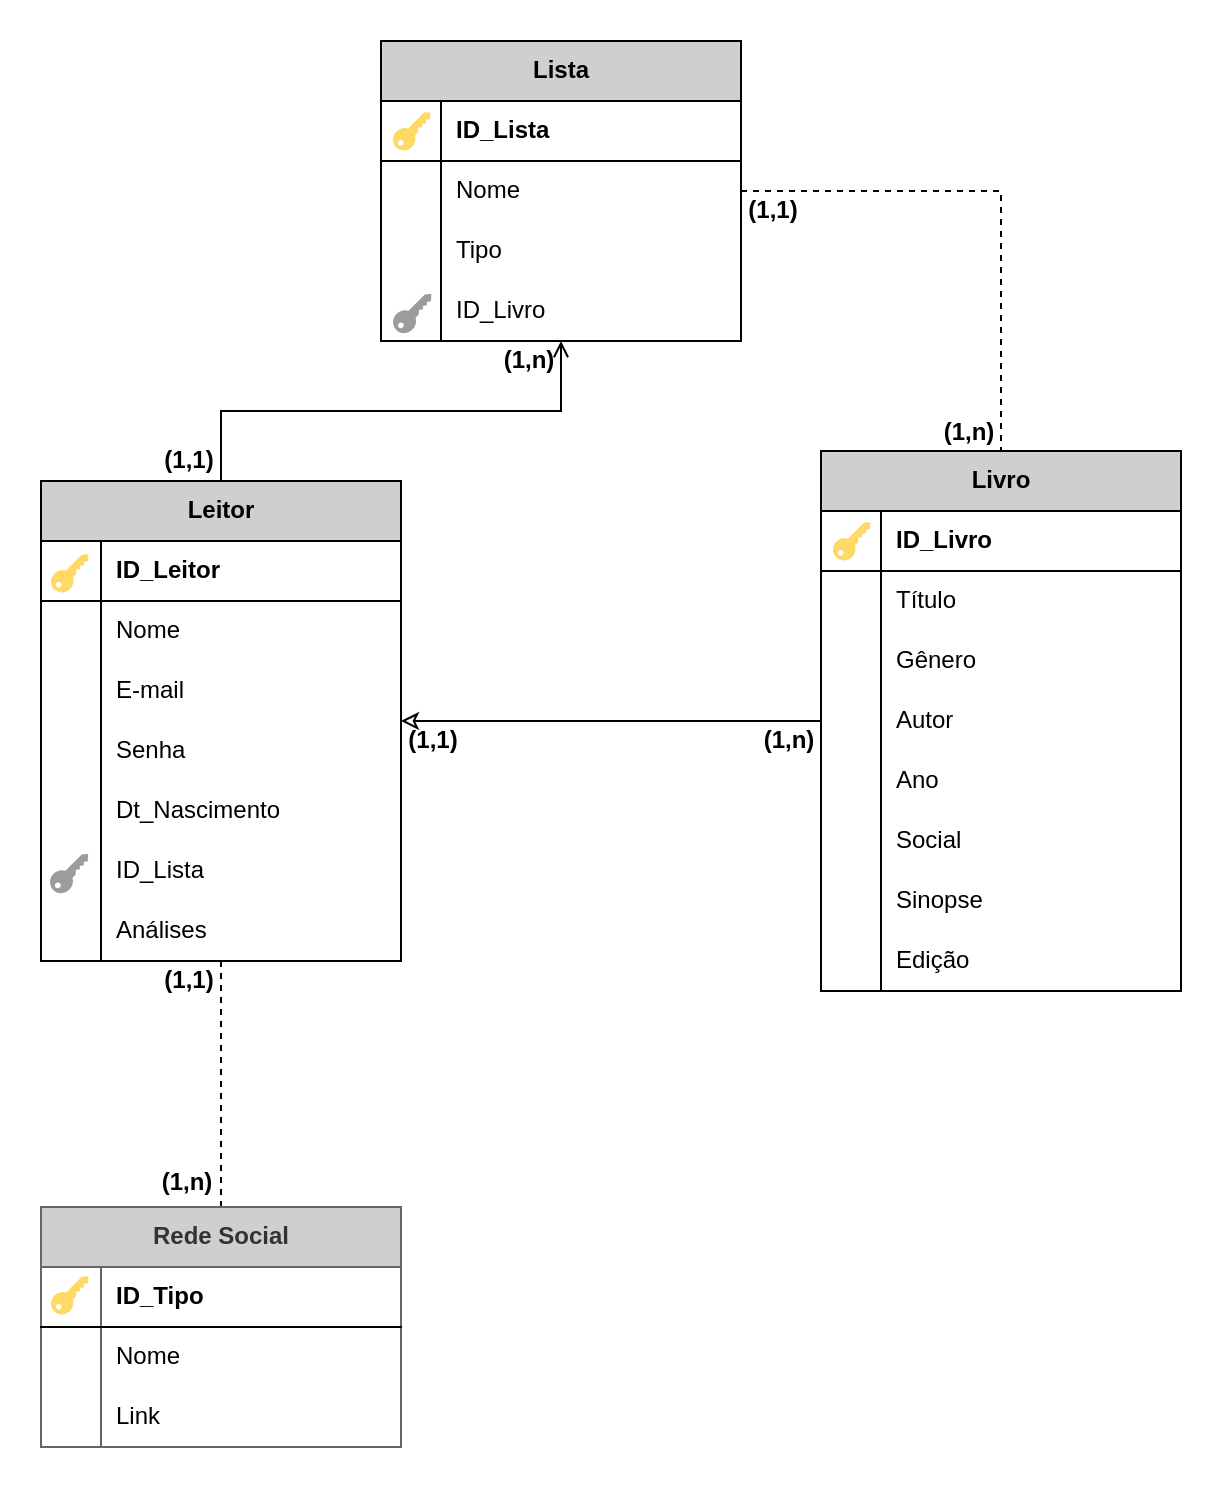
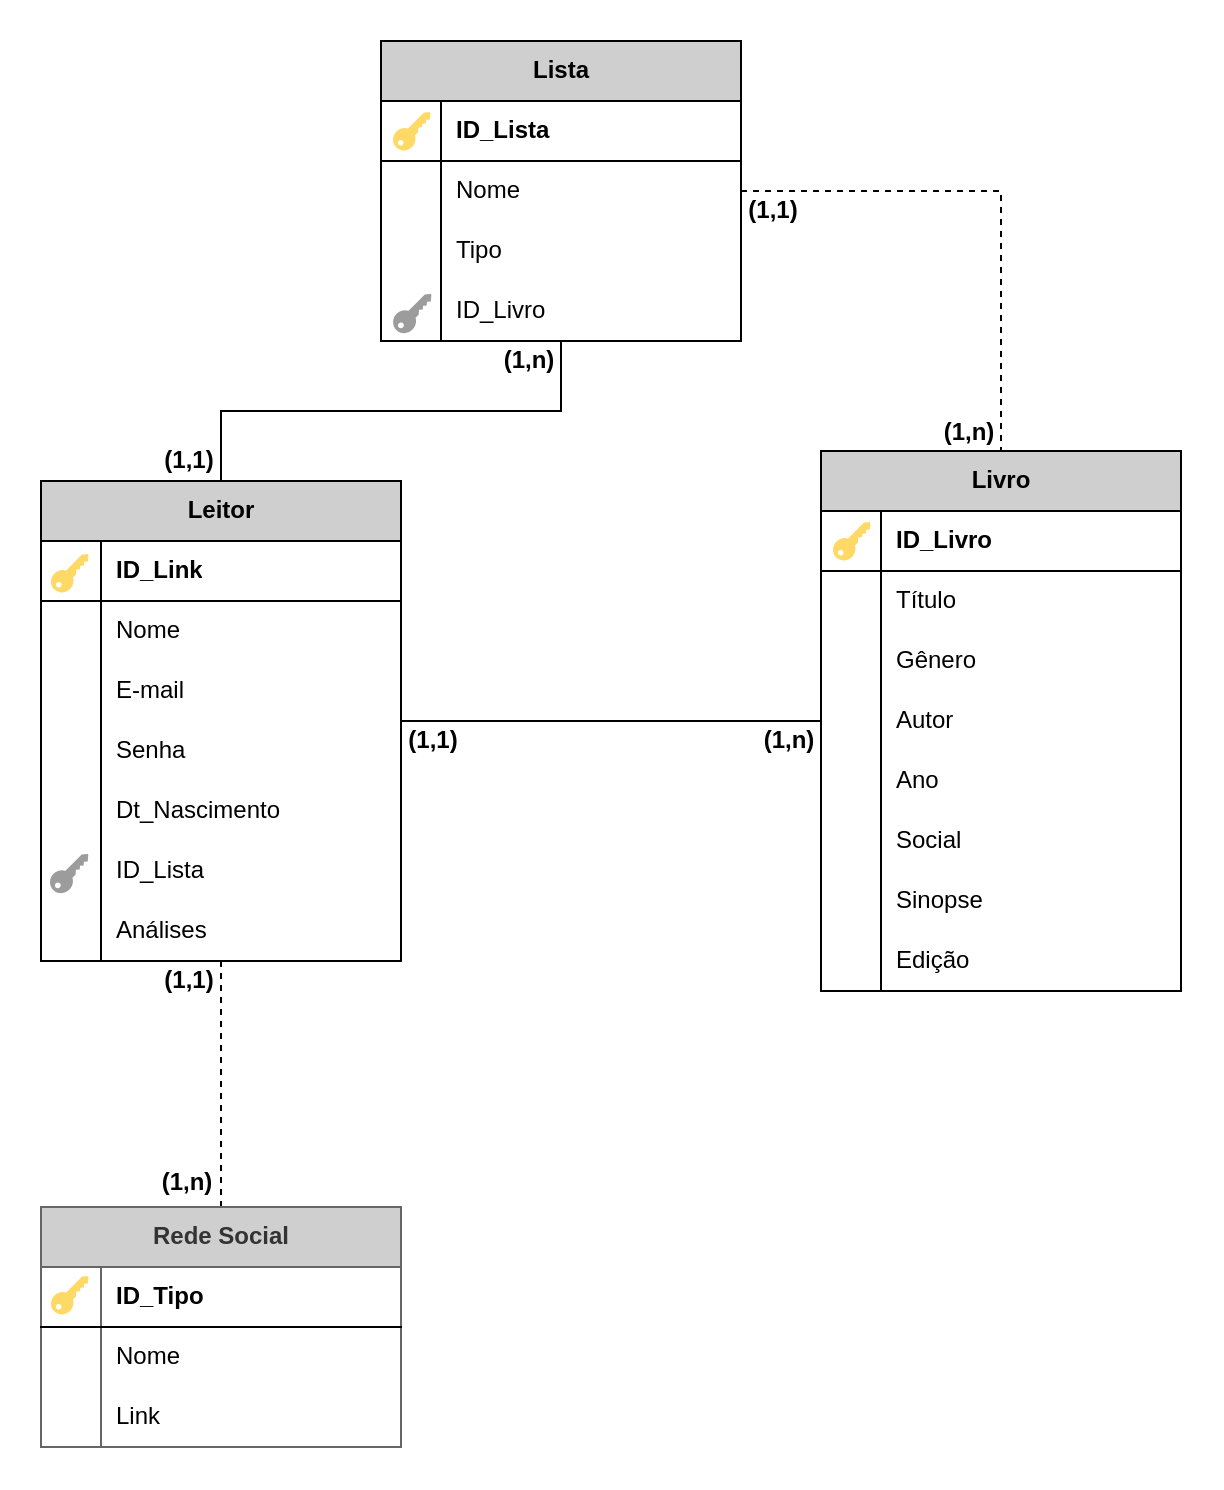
(561, 349) -> (561, 349)
(174, 571) -> (161, 571)
(416, 721) -> (411, 721)
